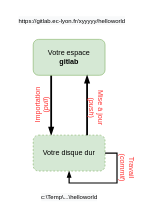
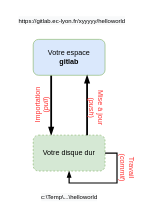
(69, 57) -> (69, 57)
